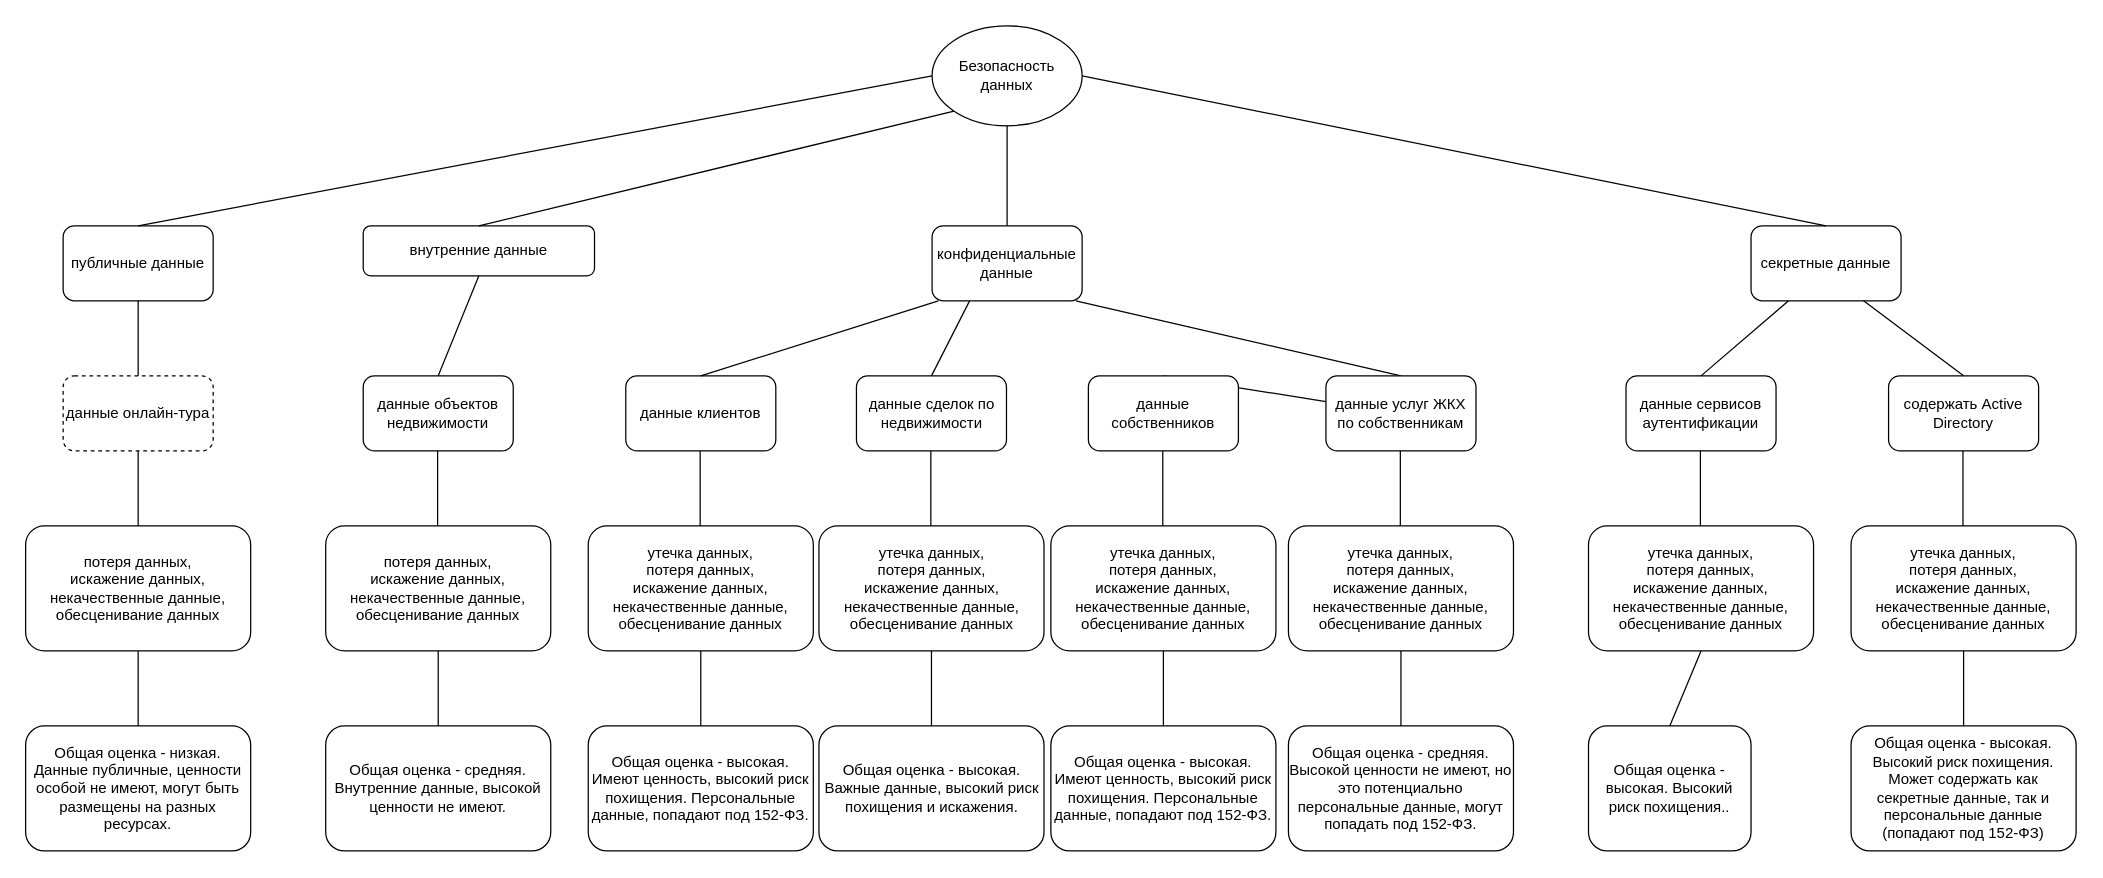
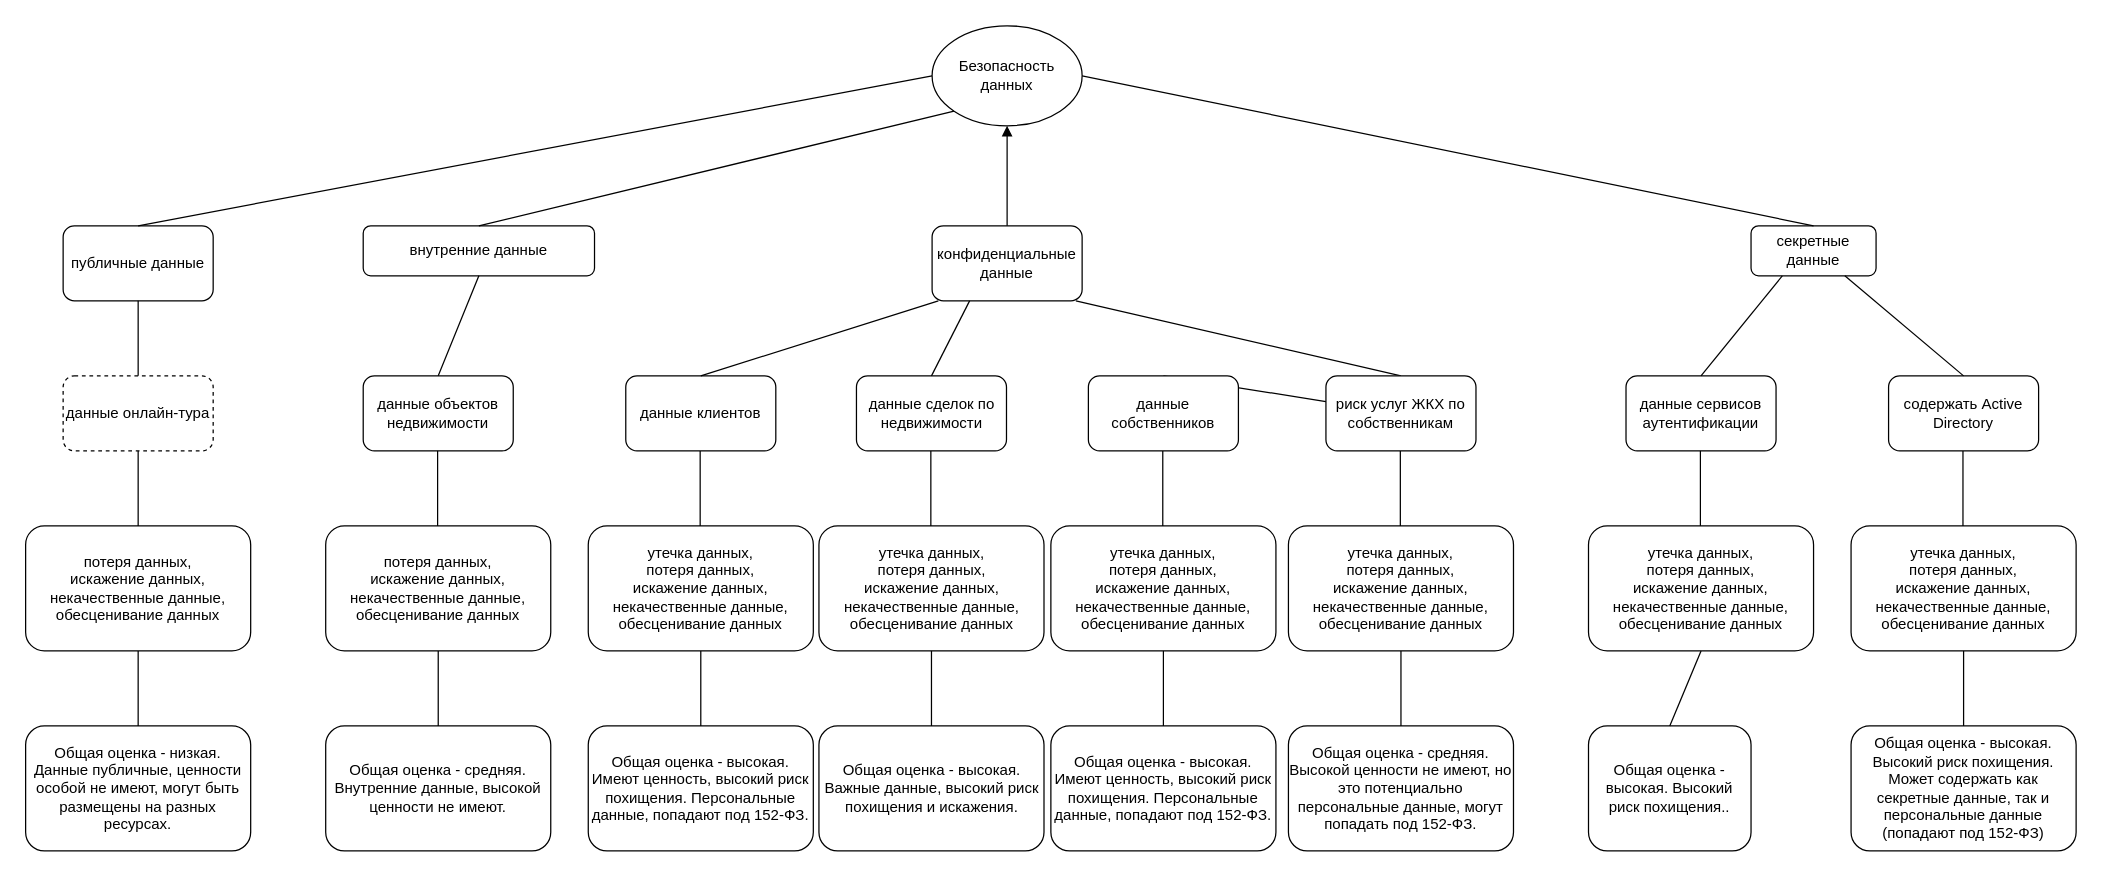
(1007, 133) -> (1007, 137)
(1826, 263) -> (1813, 251)
(1401, 413) -> (1401, 413)
